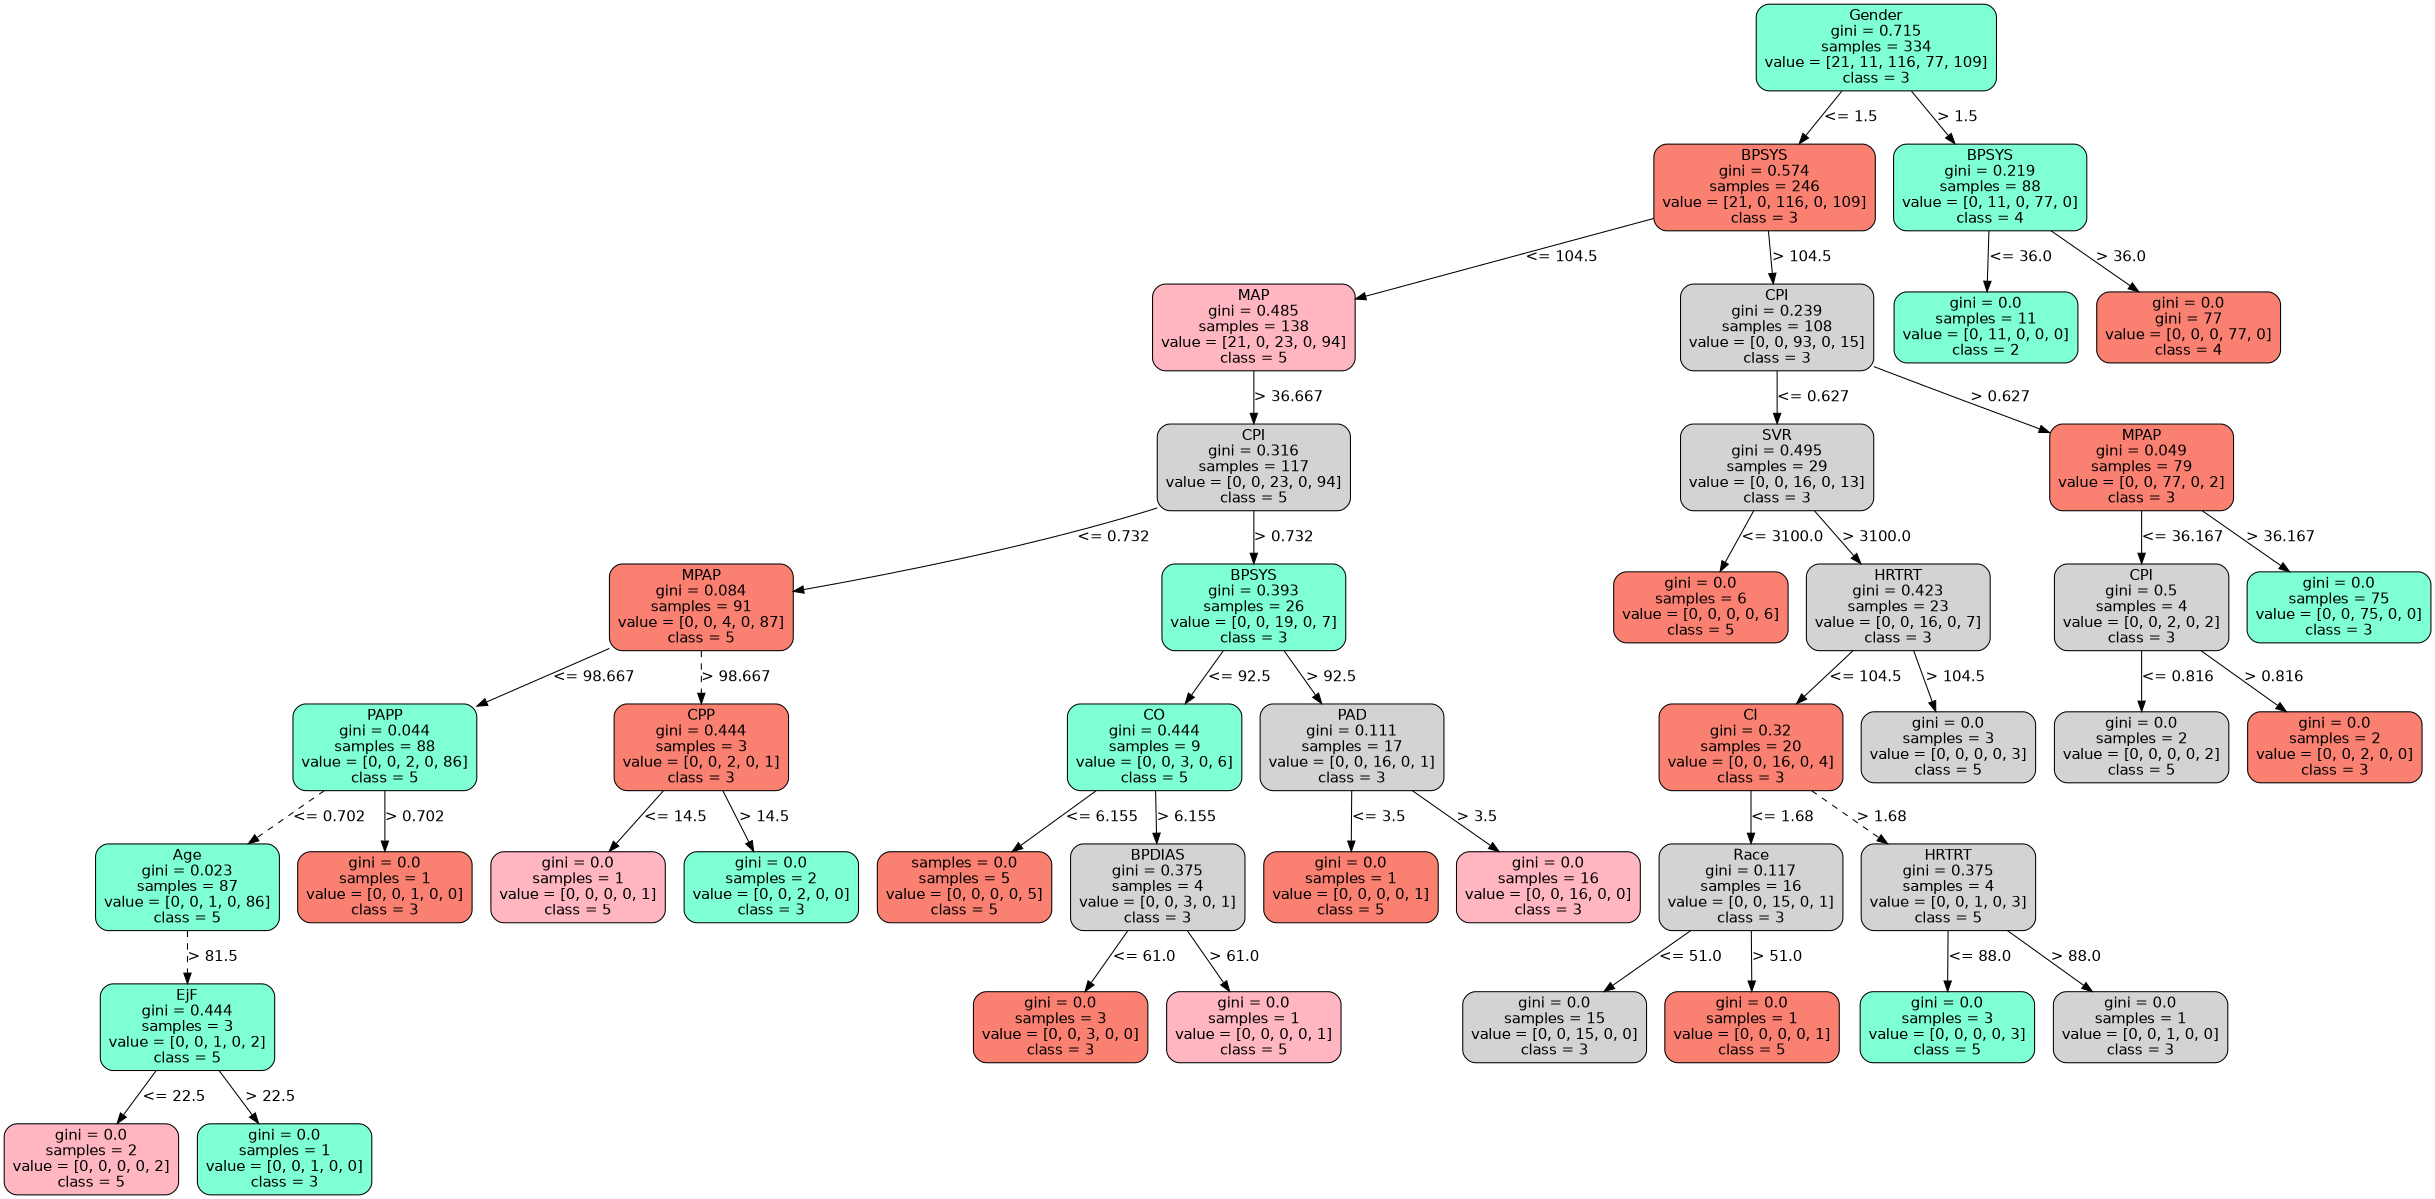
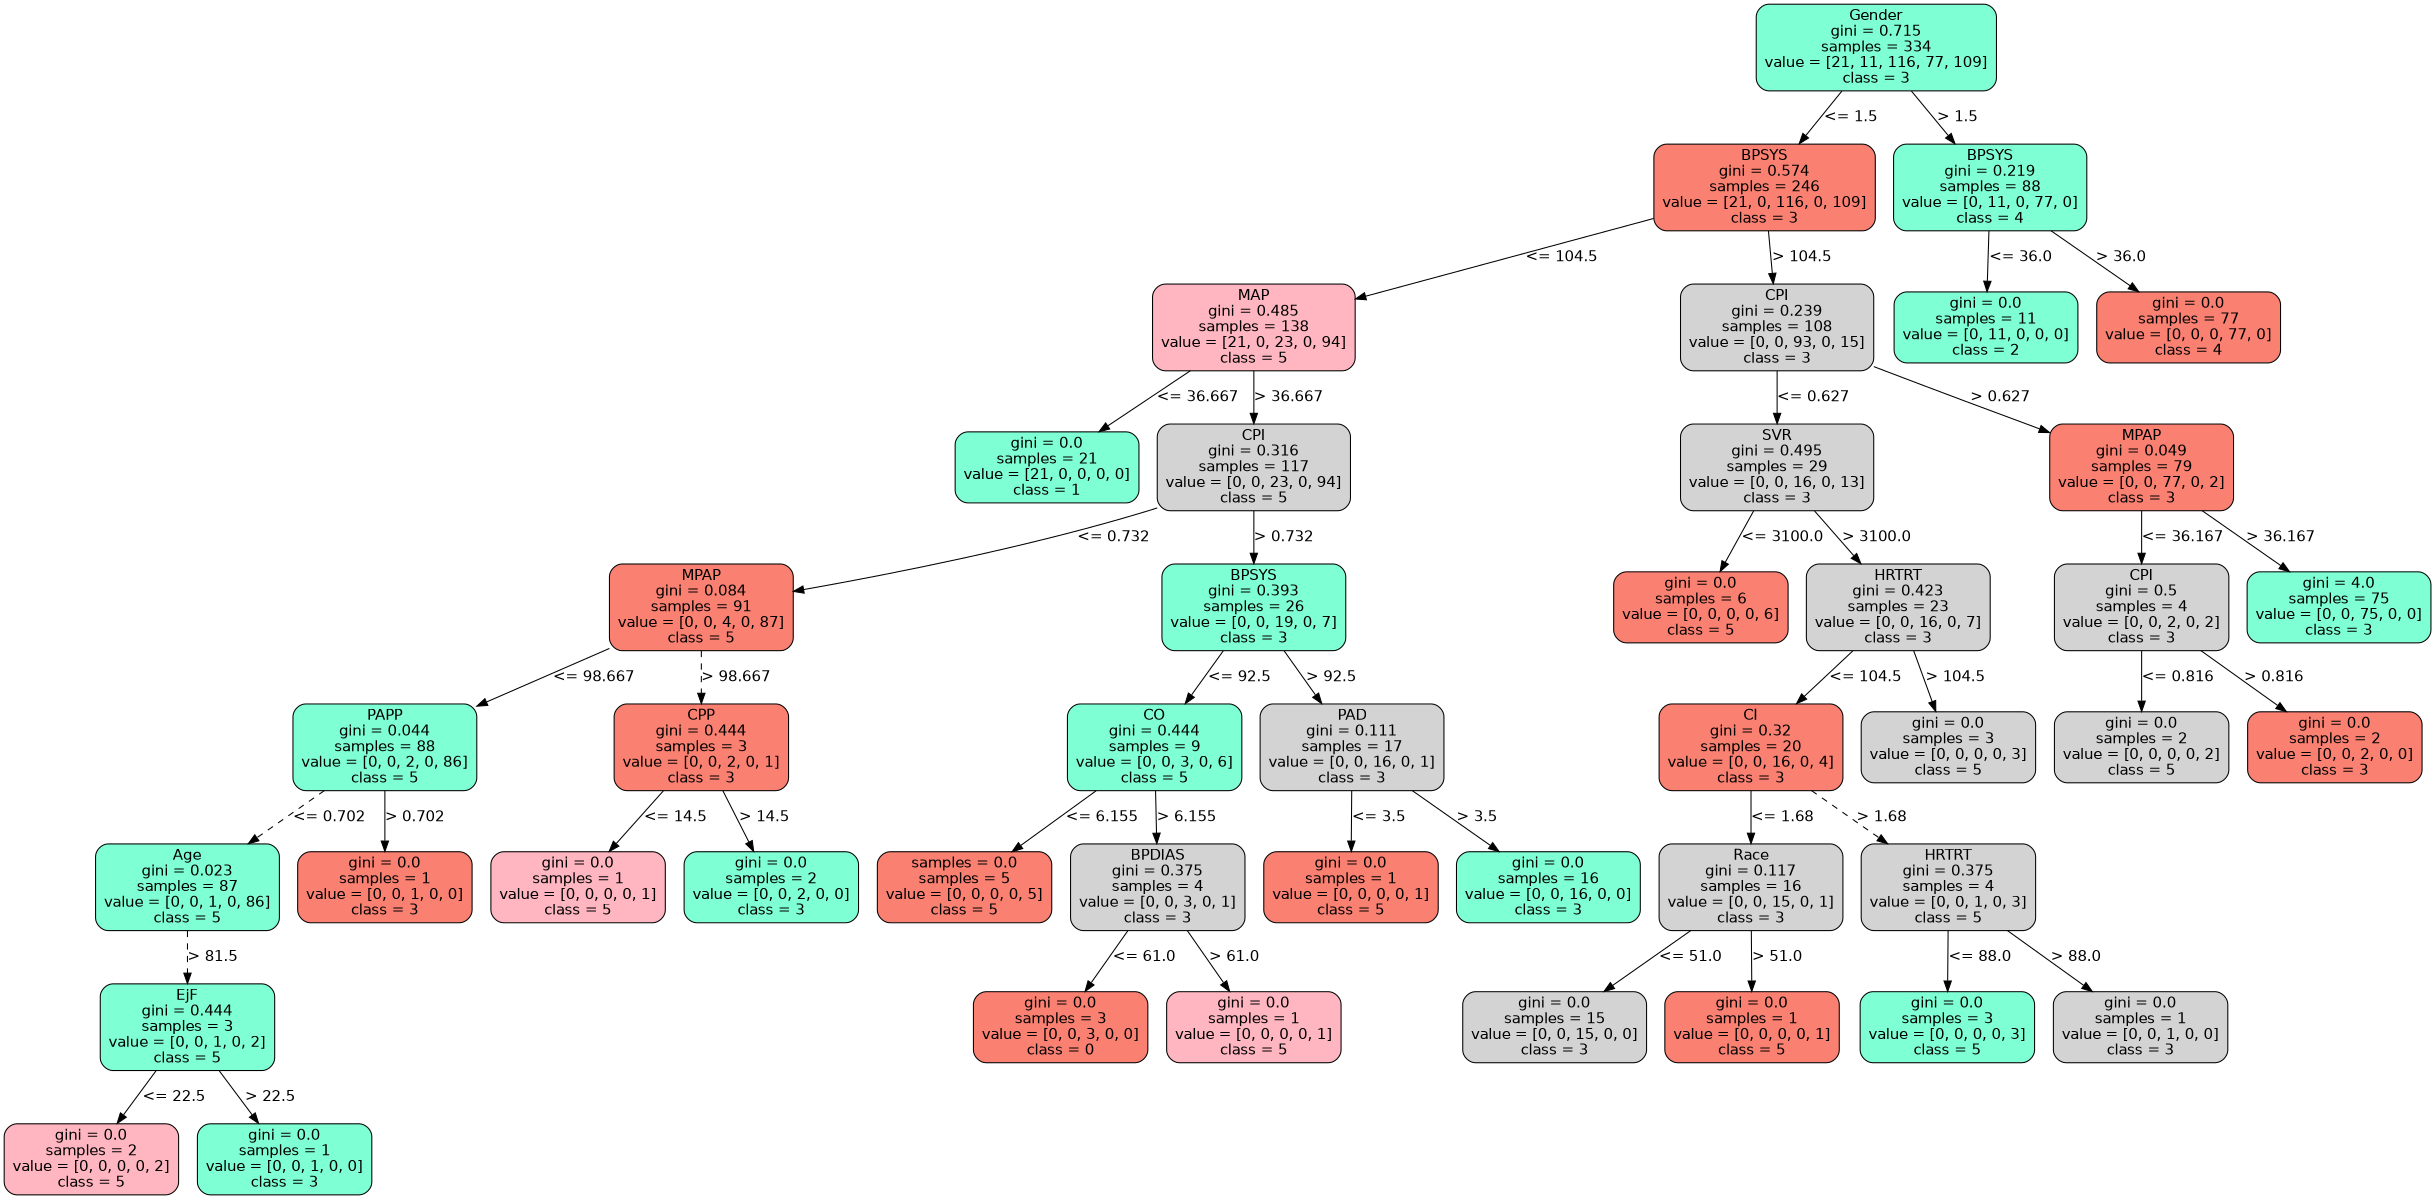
(2189, 327) -> (2189, 327)
none -> (1047, 467)
(2339, 607) -> (2339, 607)
(1548, 887) -> (1548, 887)
(1061, 1027) -> (1061, 1027)
